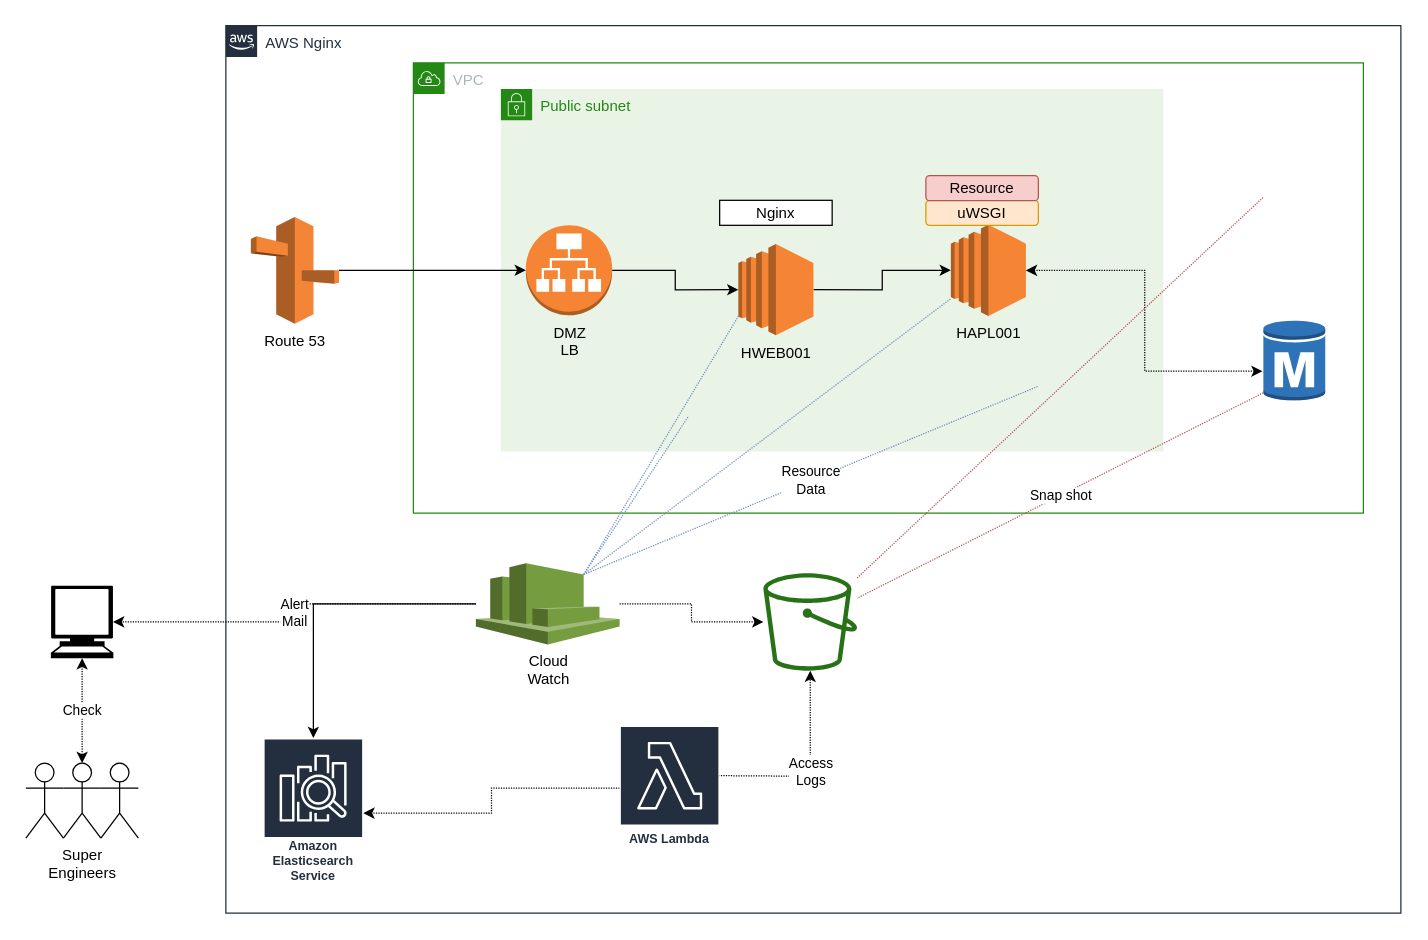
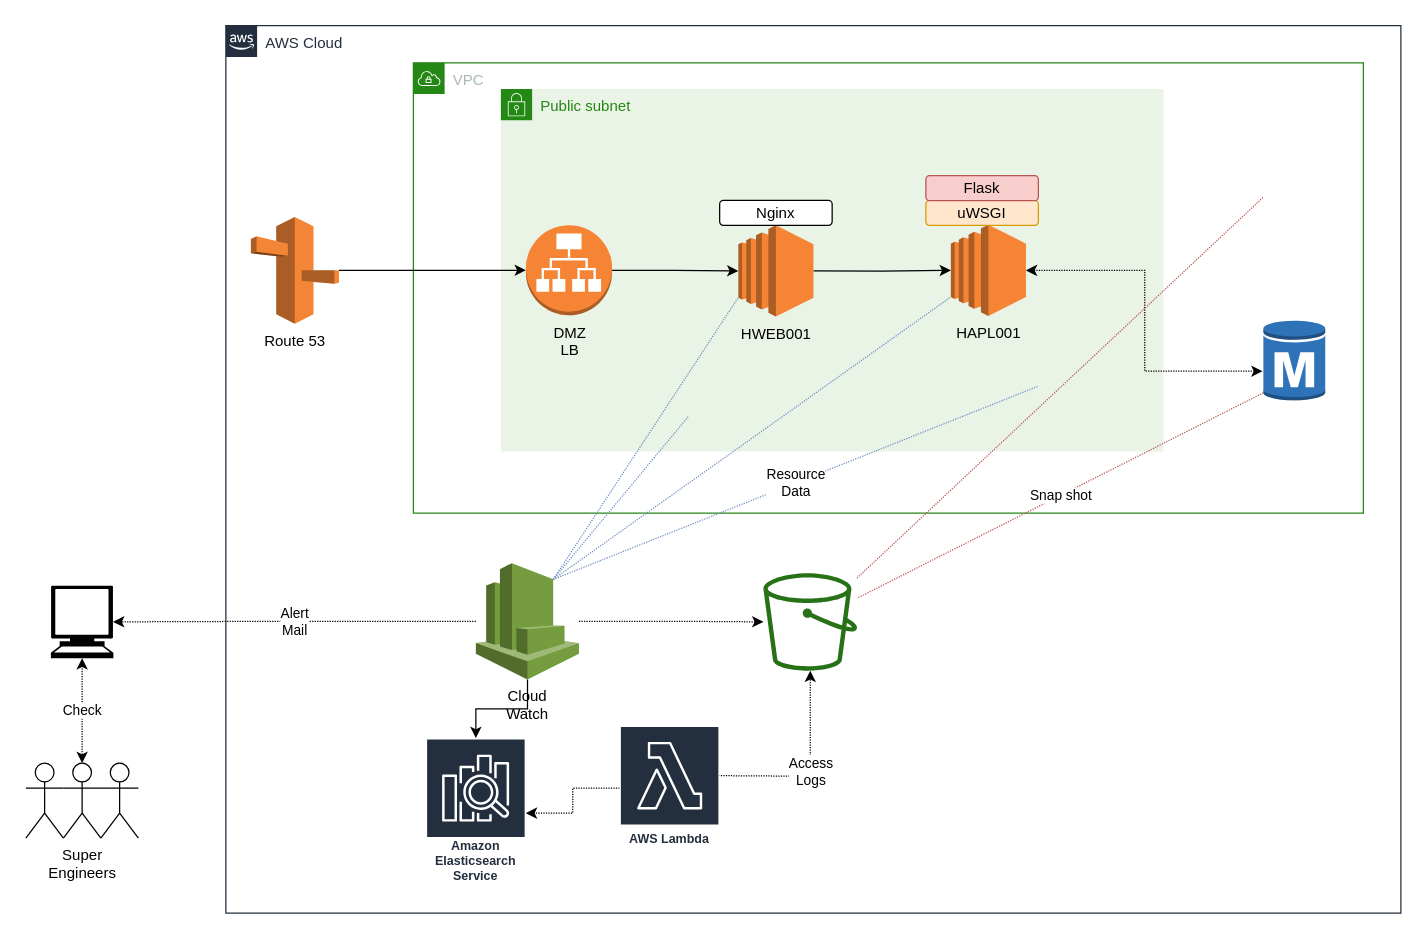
(300, 43) -> (300, 43)
(982, 188) -> (982, 188)
(776, 213) -> (776, 213)
(776, 290) -> (776, 271)
(548, 604) -> (527, 621)
(313, 813) -> (476, 813)
